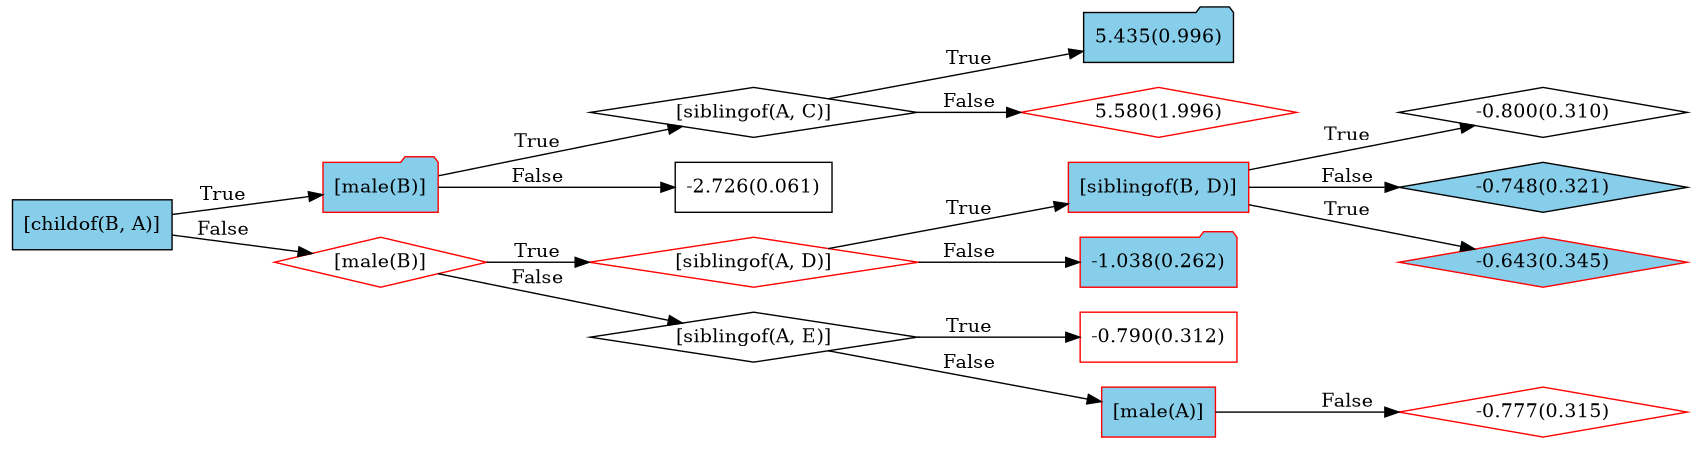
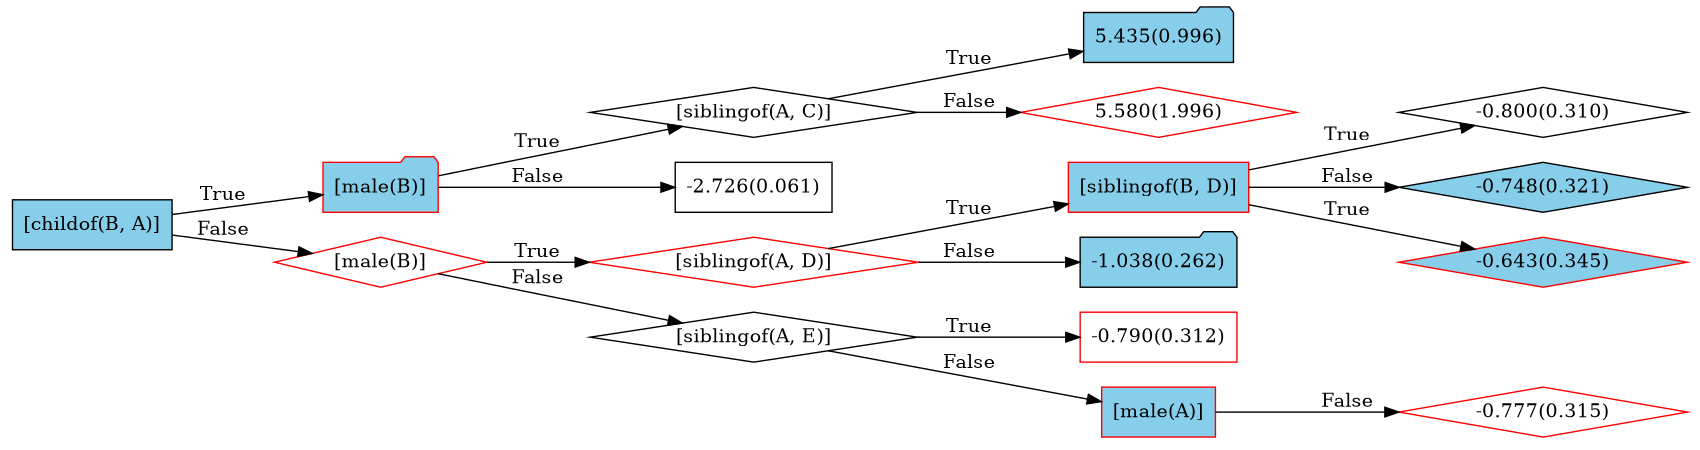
(1159, 262) -> (1159, 262)
